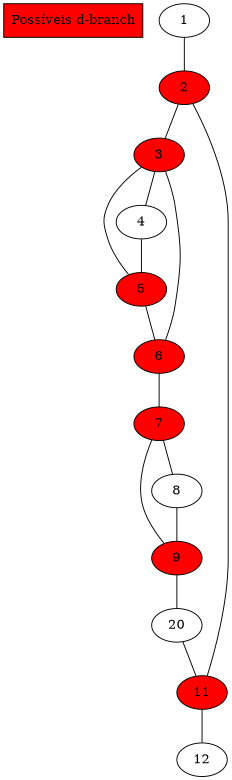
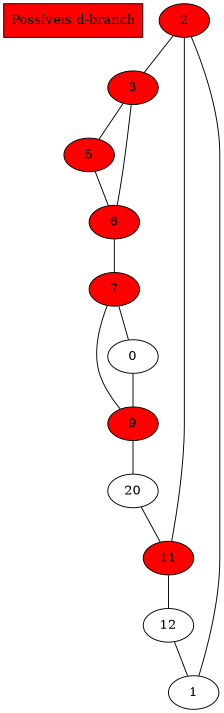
(141, 222) -> none
(177, 491) -> (133, 357)
none -> (181, 659)
